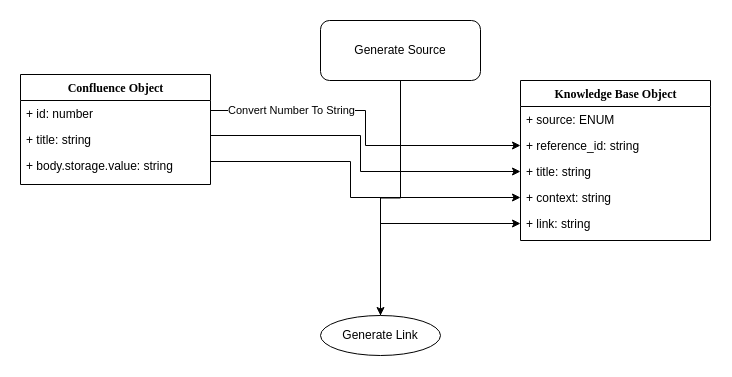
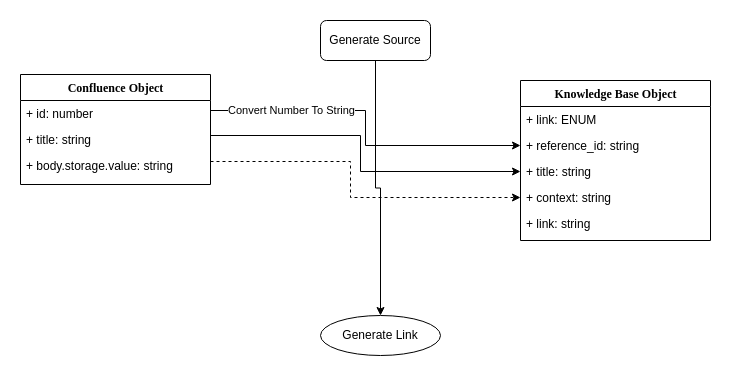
(401, 51) -> (376, 41)
(569, 121) -> (559, 121)
(313, 162) -> (313, 162)
(448, 224) -> none
